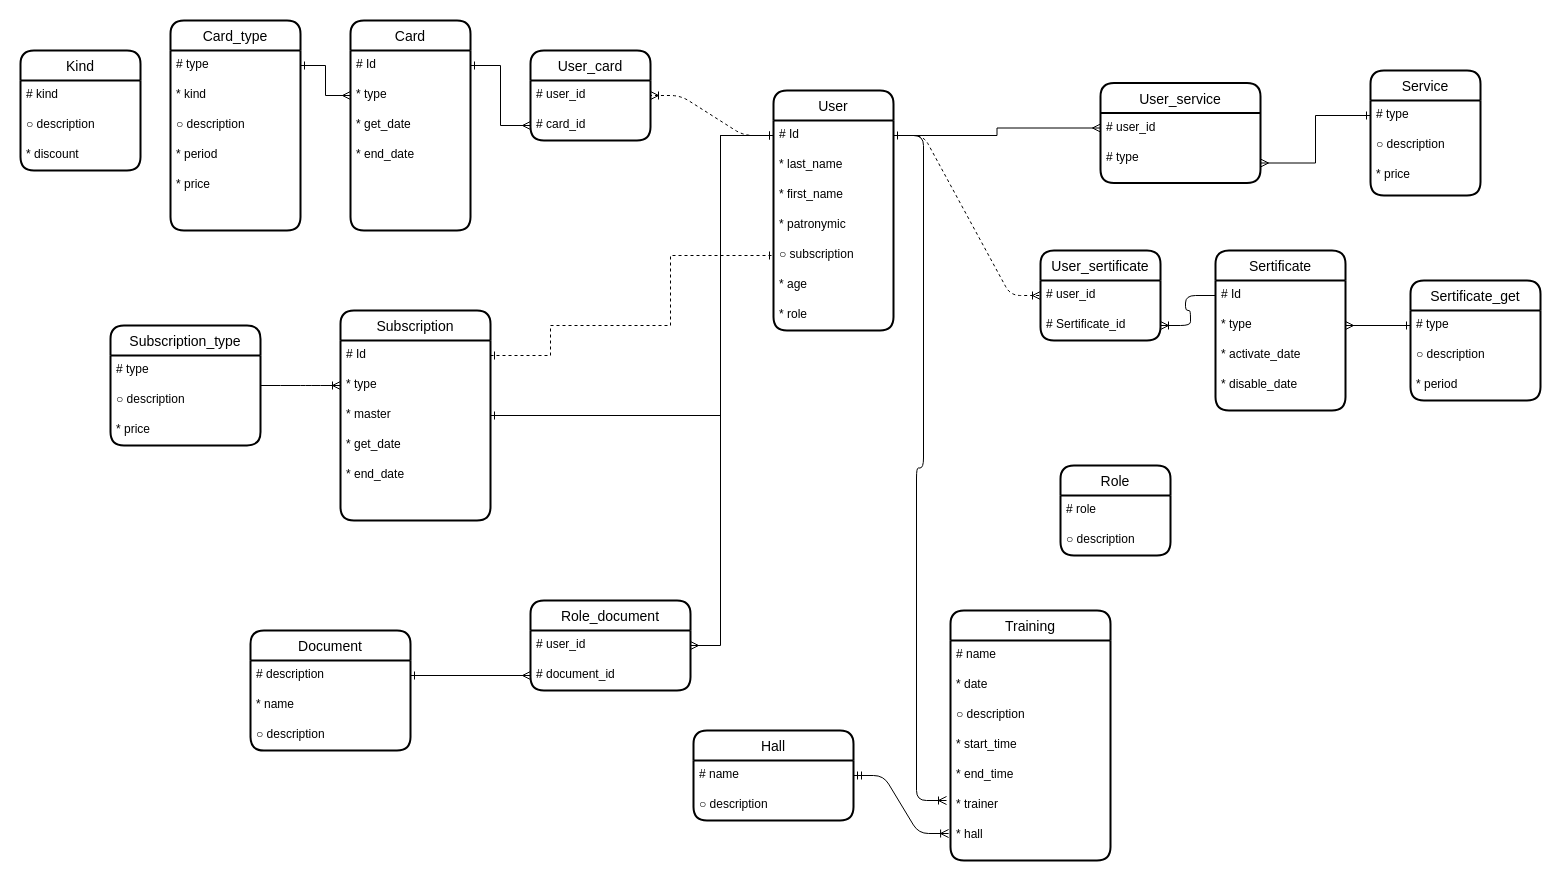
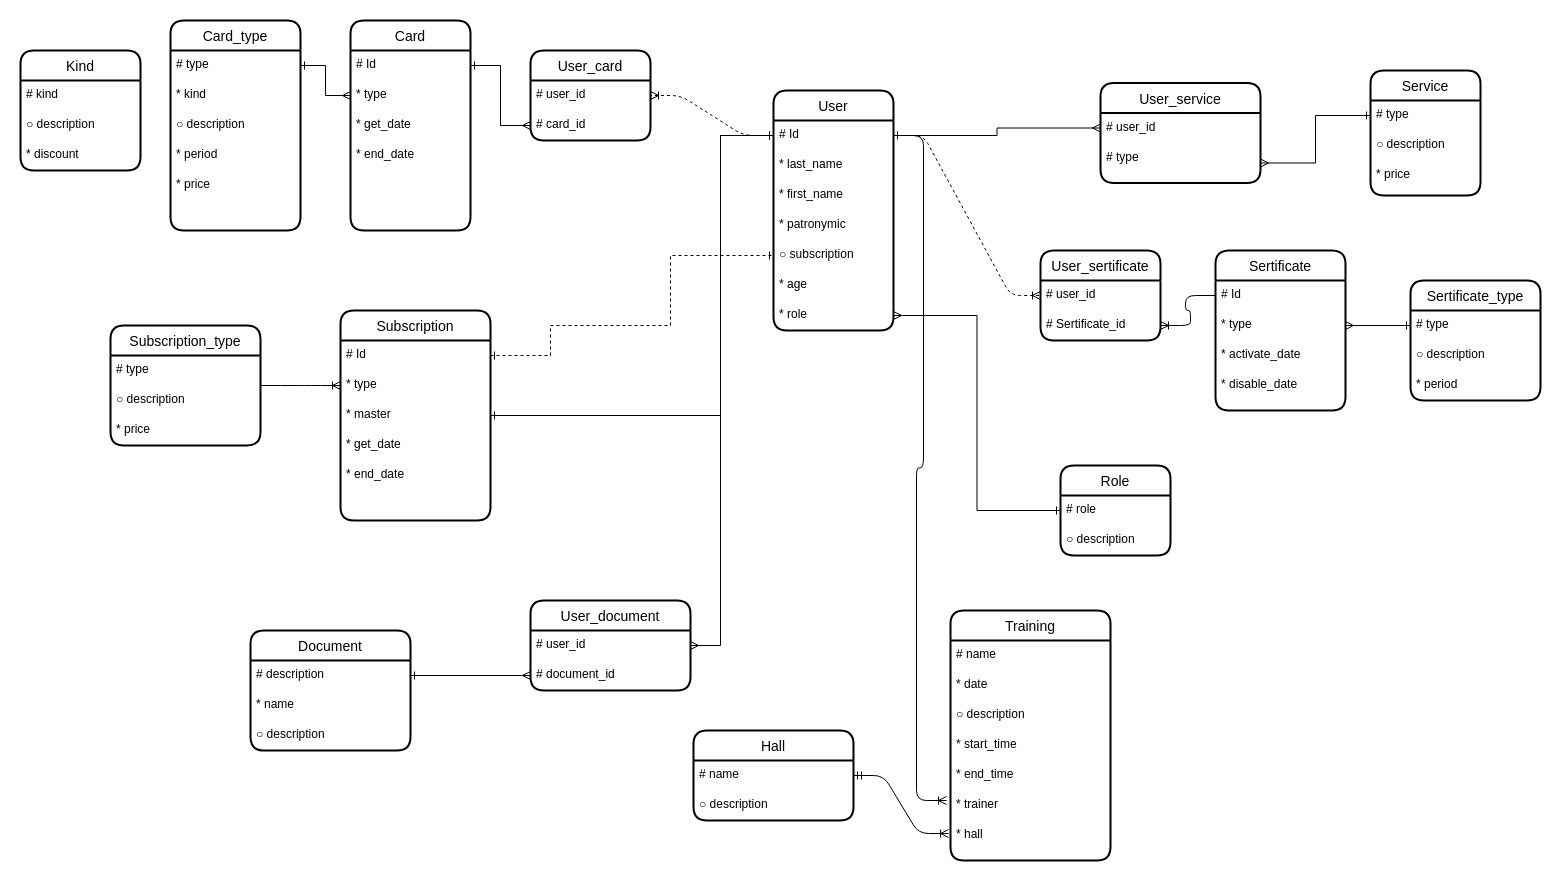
(1475, 296) -> (1475, 296)
none -> (977, 413)
(610, 616) -> (610, 616)
